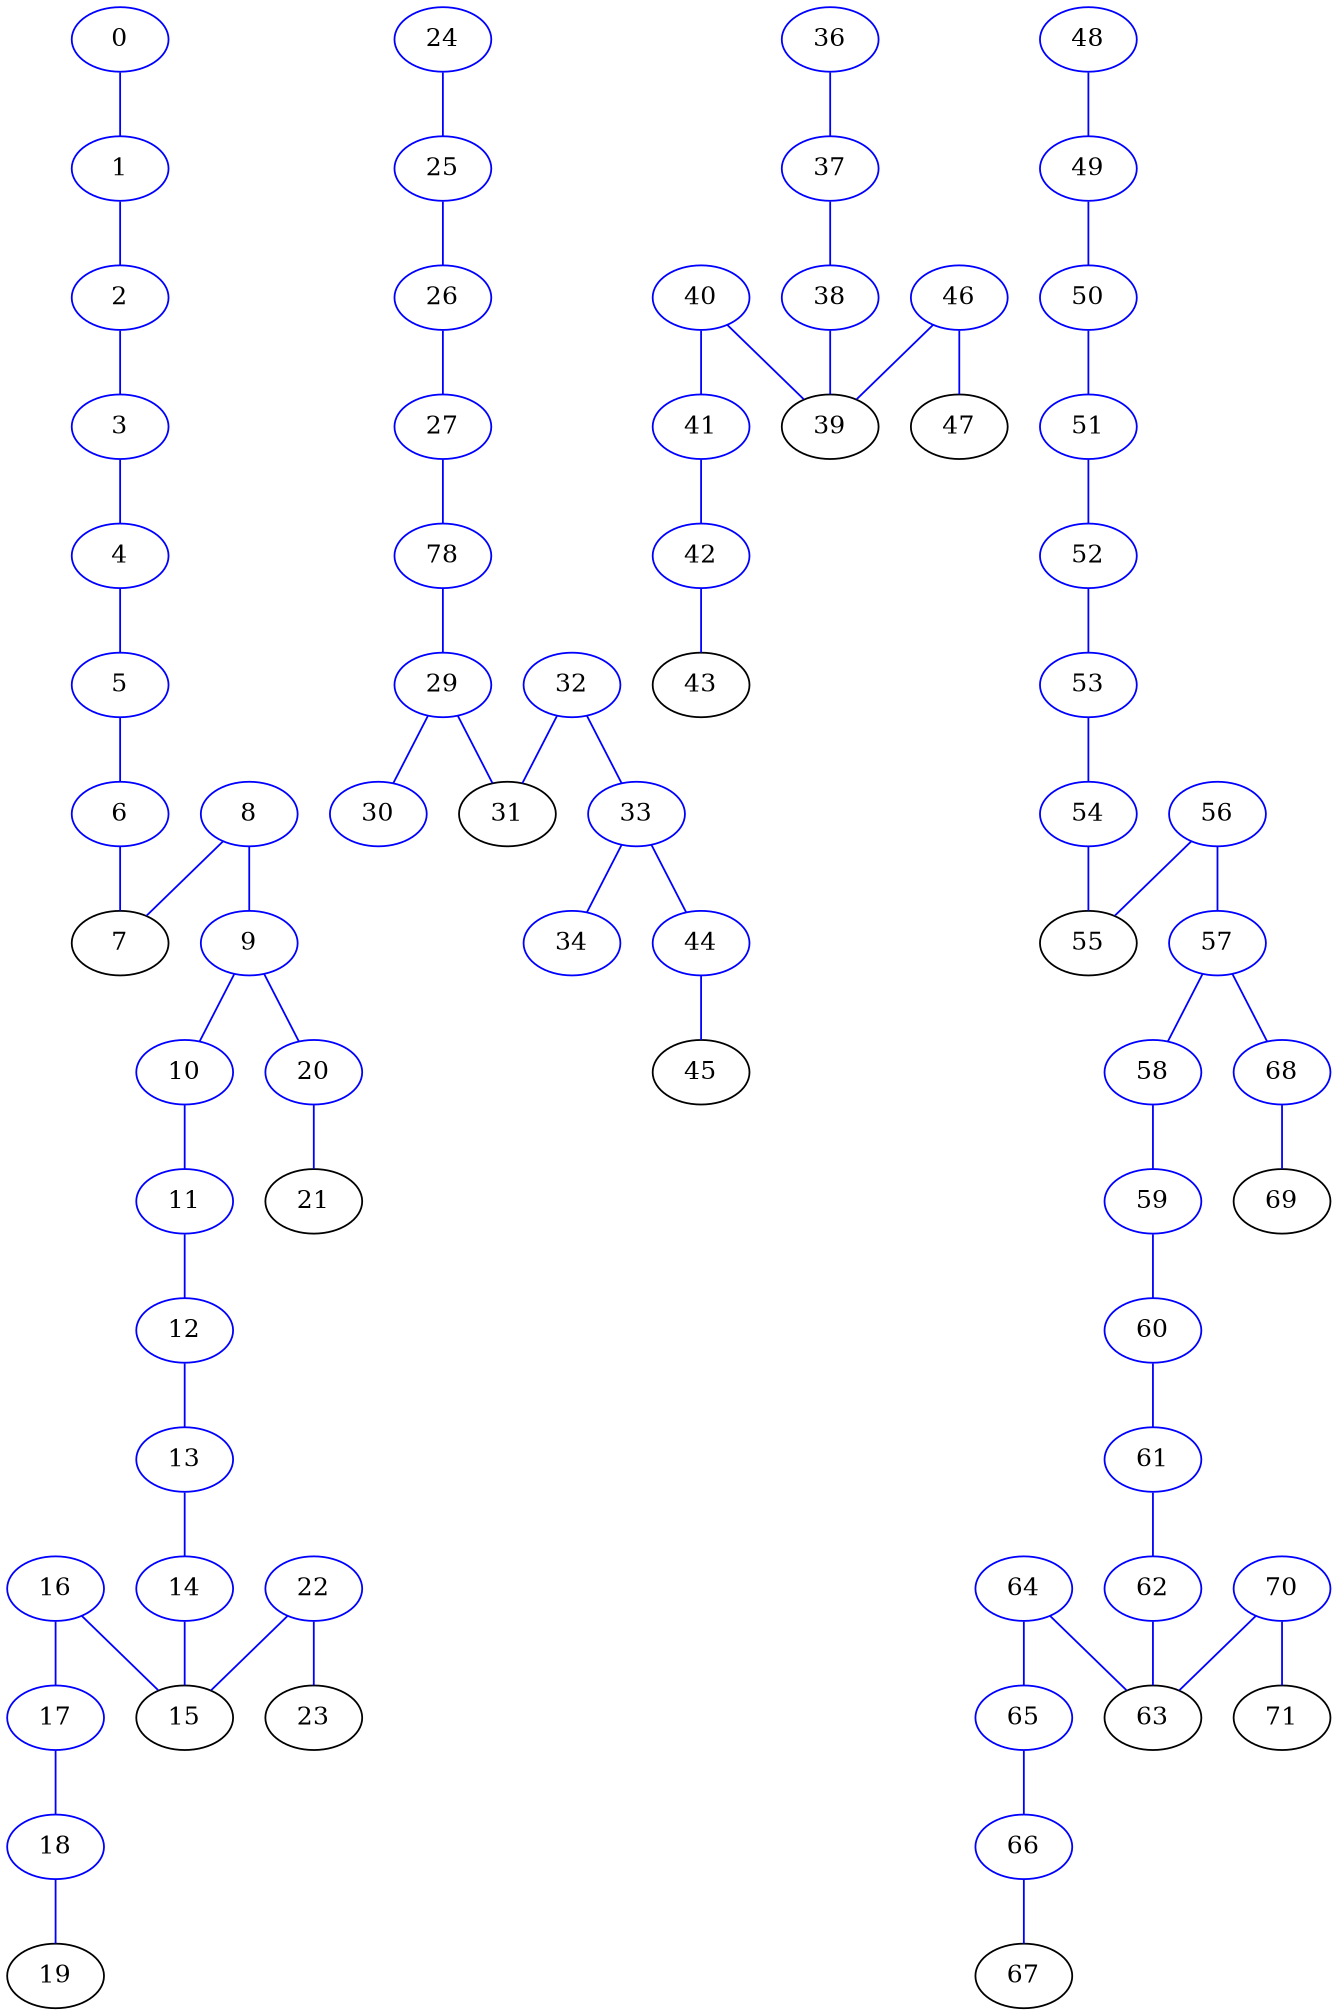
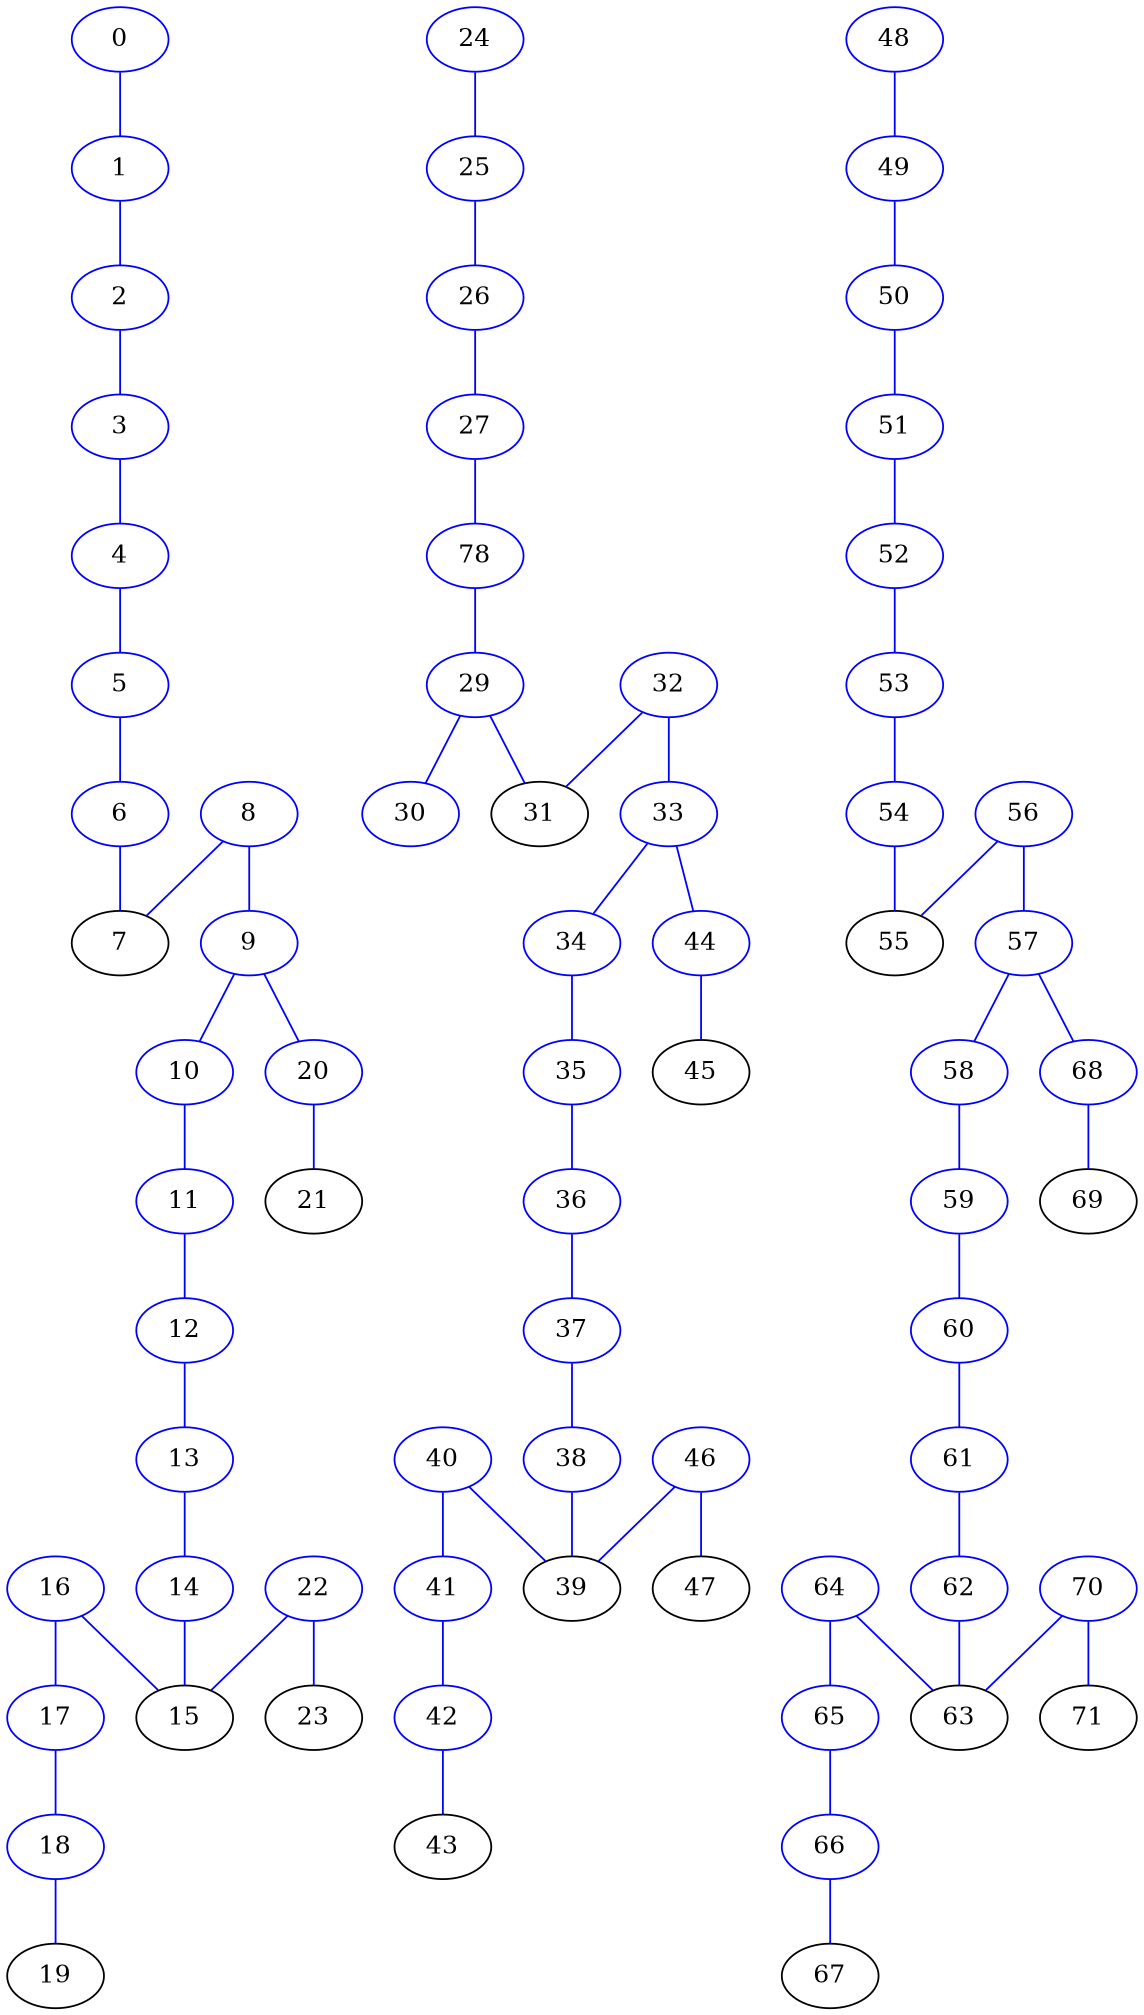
none -> (572, 1072)
